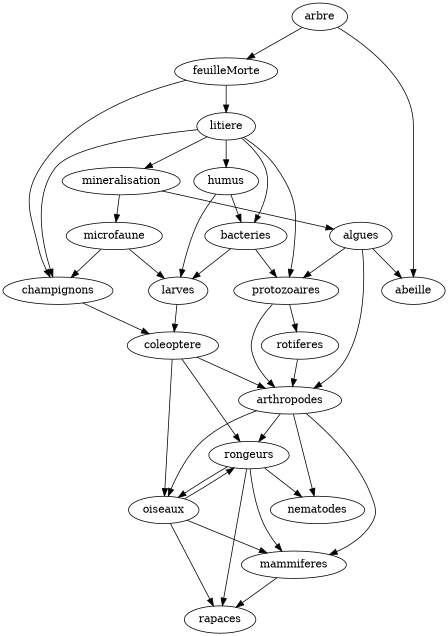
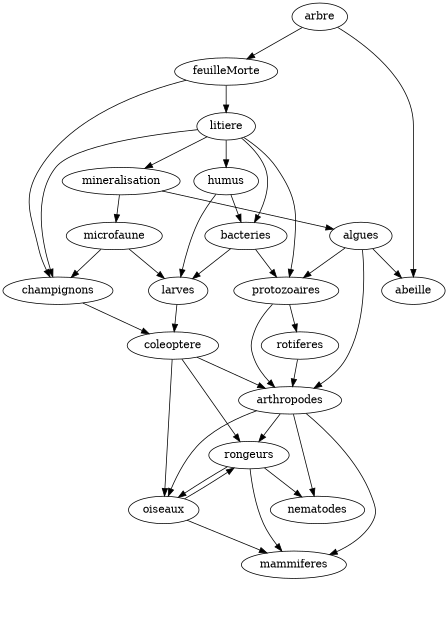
(220, 620) -> none
